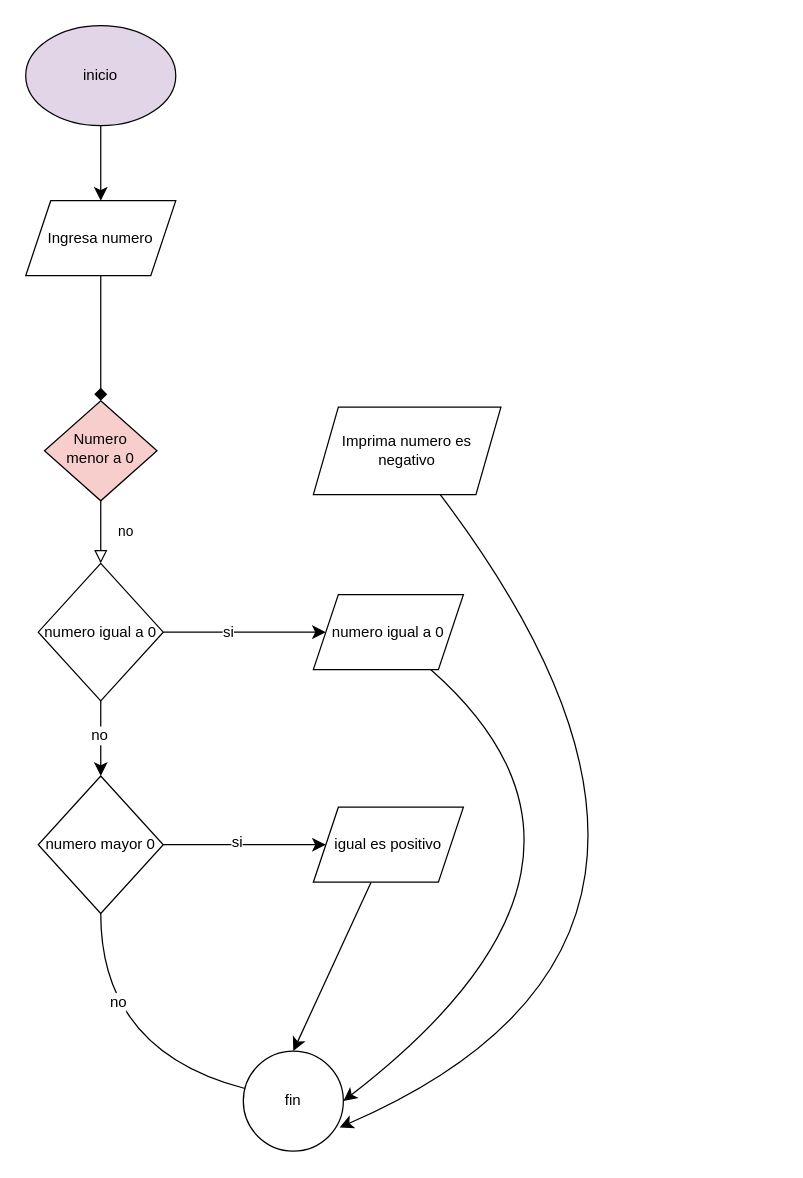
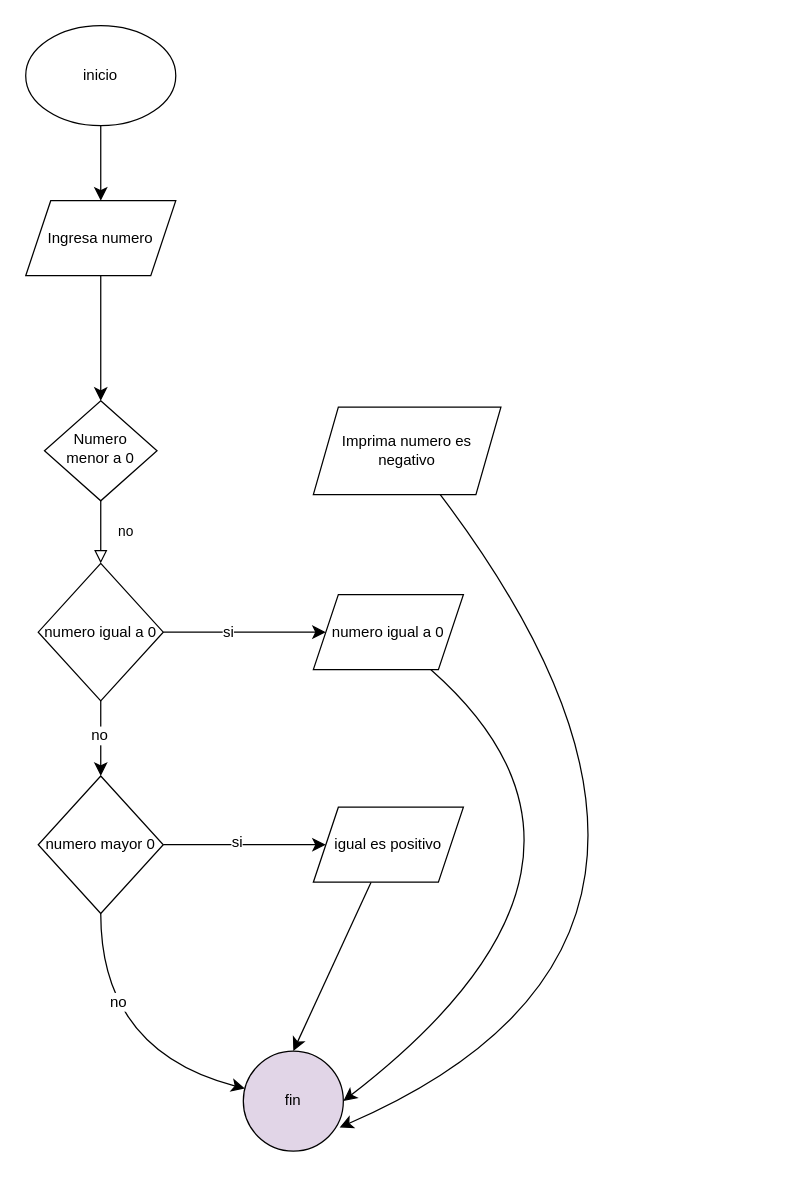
(101, 76) -> (101, 76)
(101, 387) -> (101, 389)
(101, 451) -> (101, 451)
(177, 1060) -> (172, 1059)
(293, 1101) -> (293, 1101)
